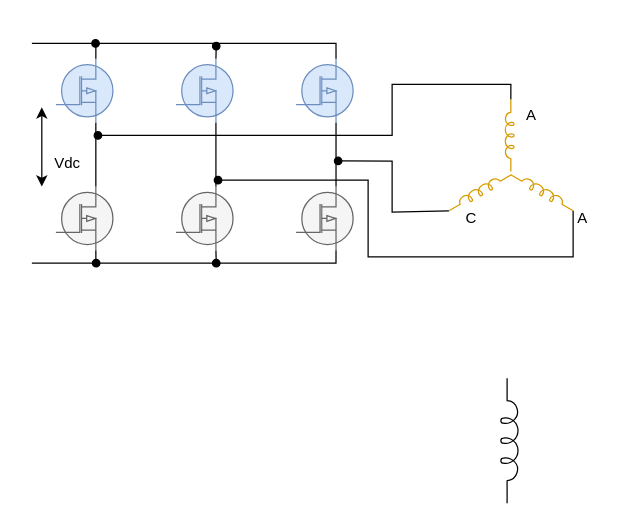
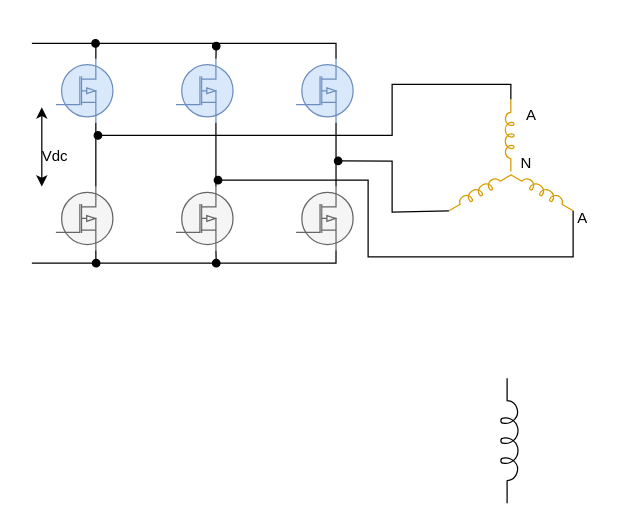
(67, 163) -> (54, 157)
none -> (525, 163)
(471, 218) -> none
